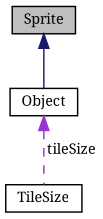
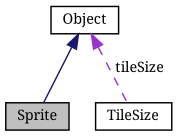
(44, 68) -> (58, 75)
